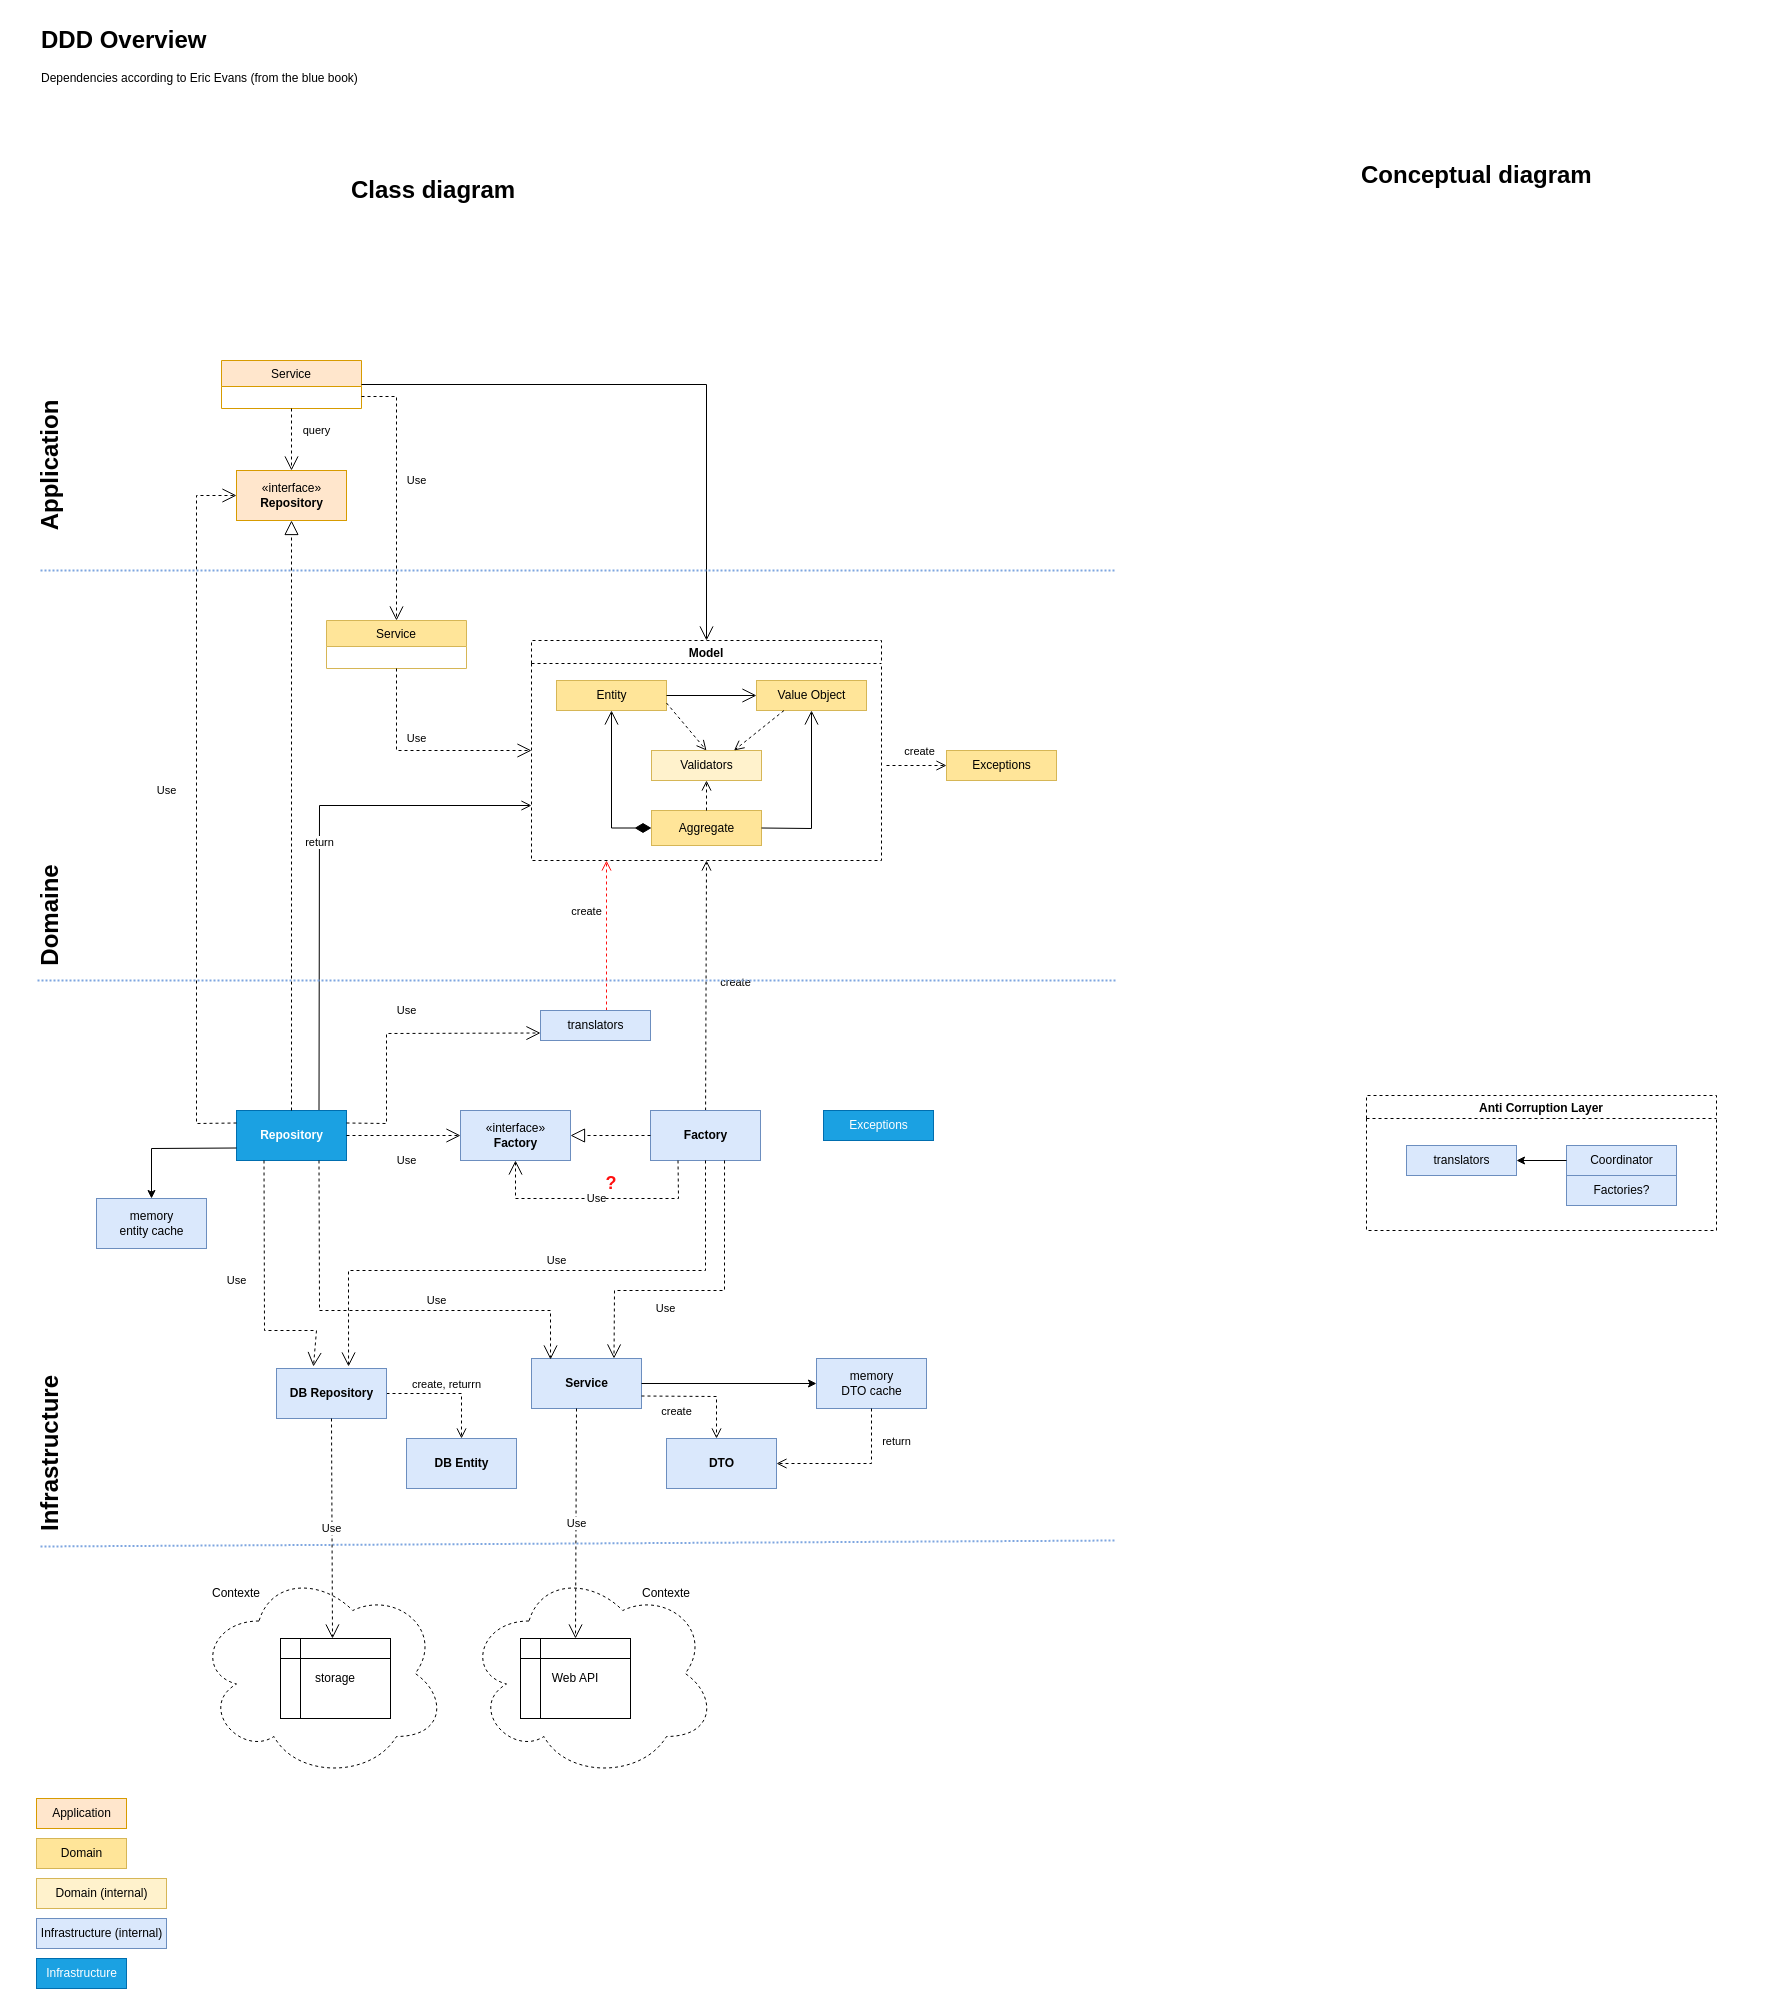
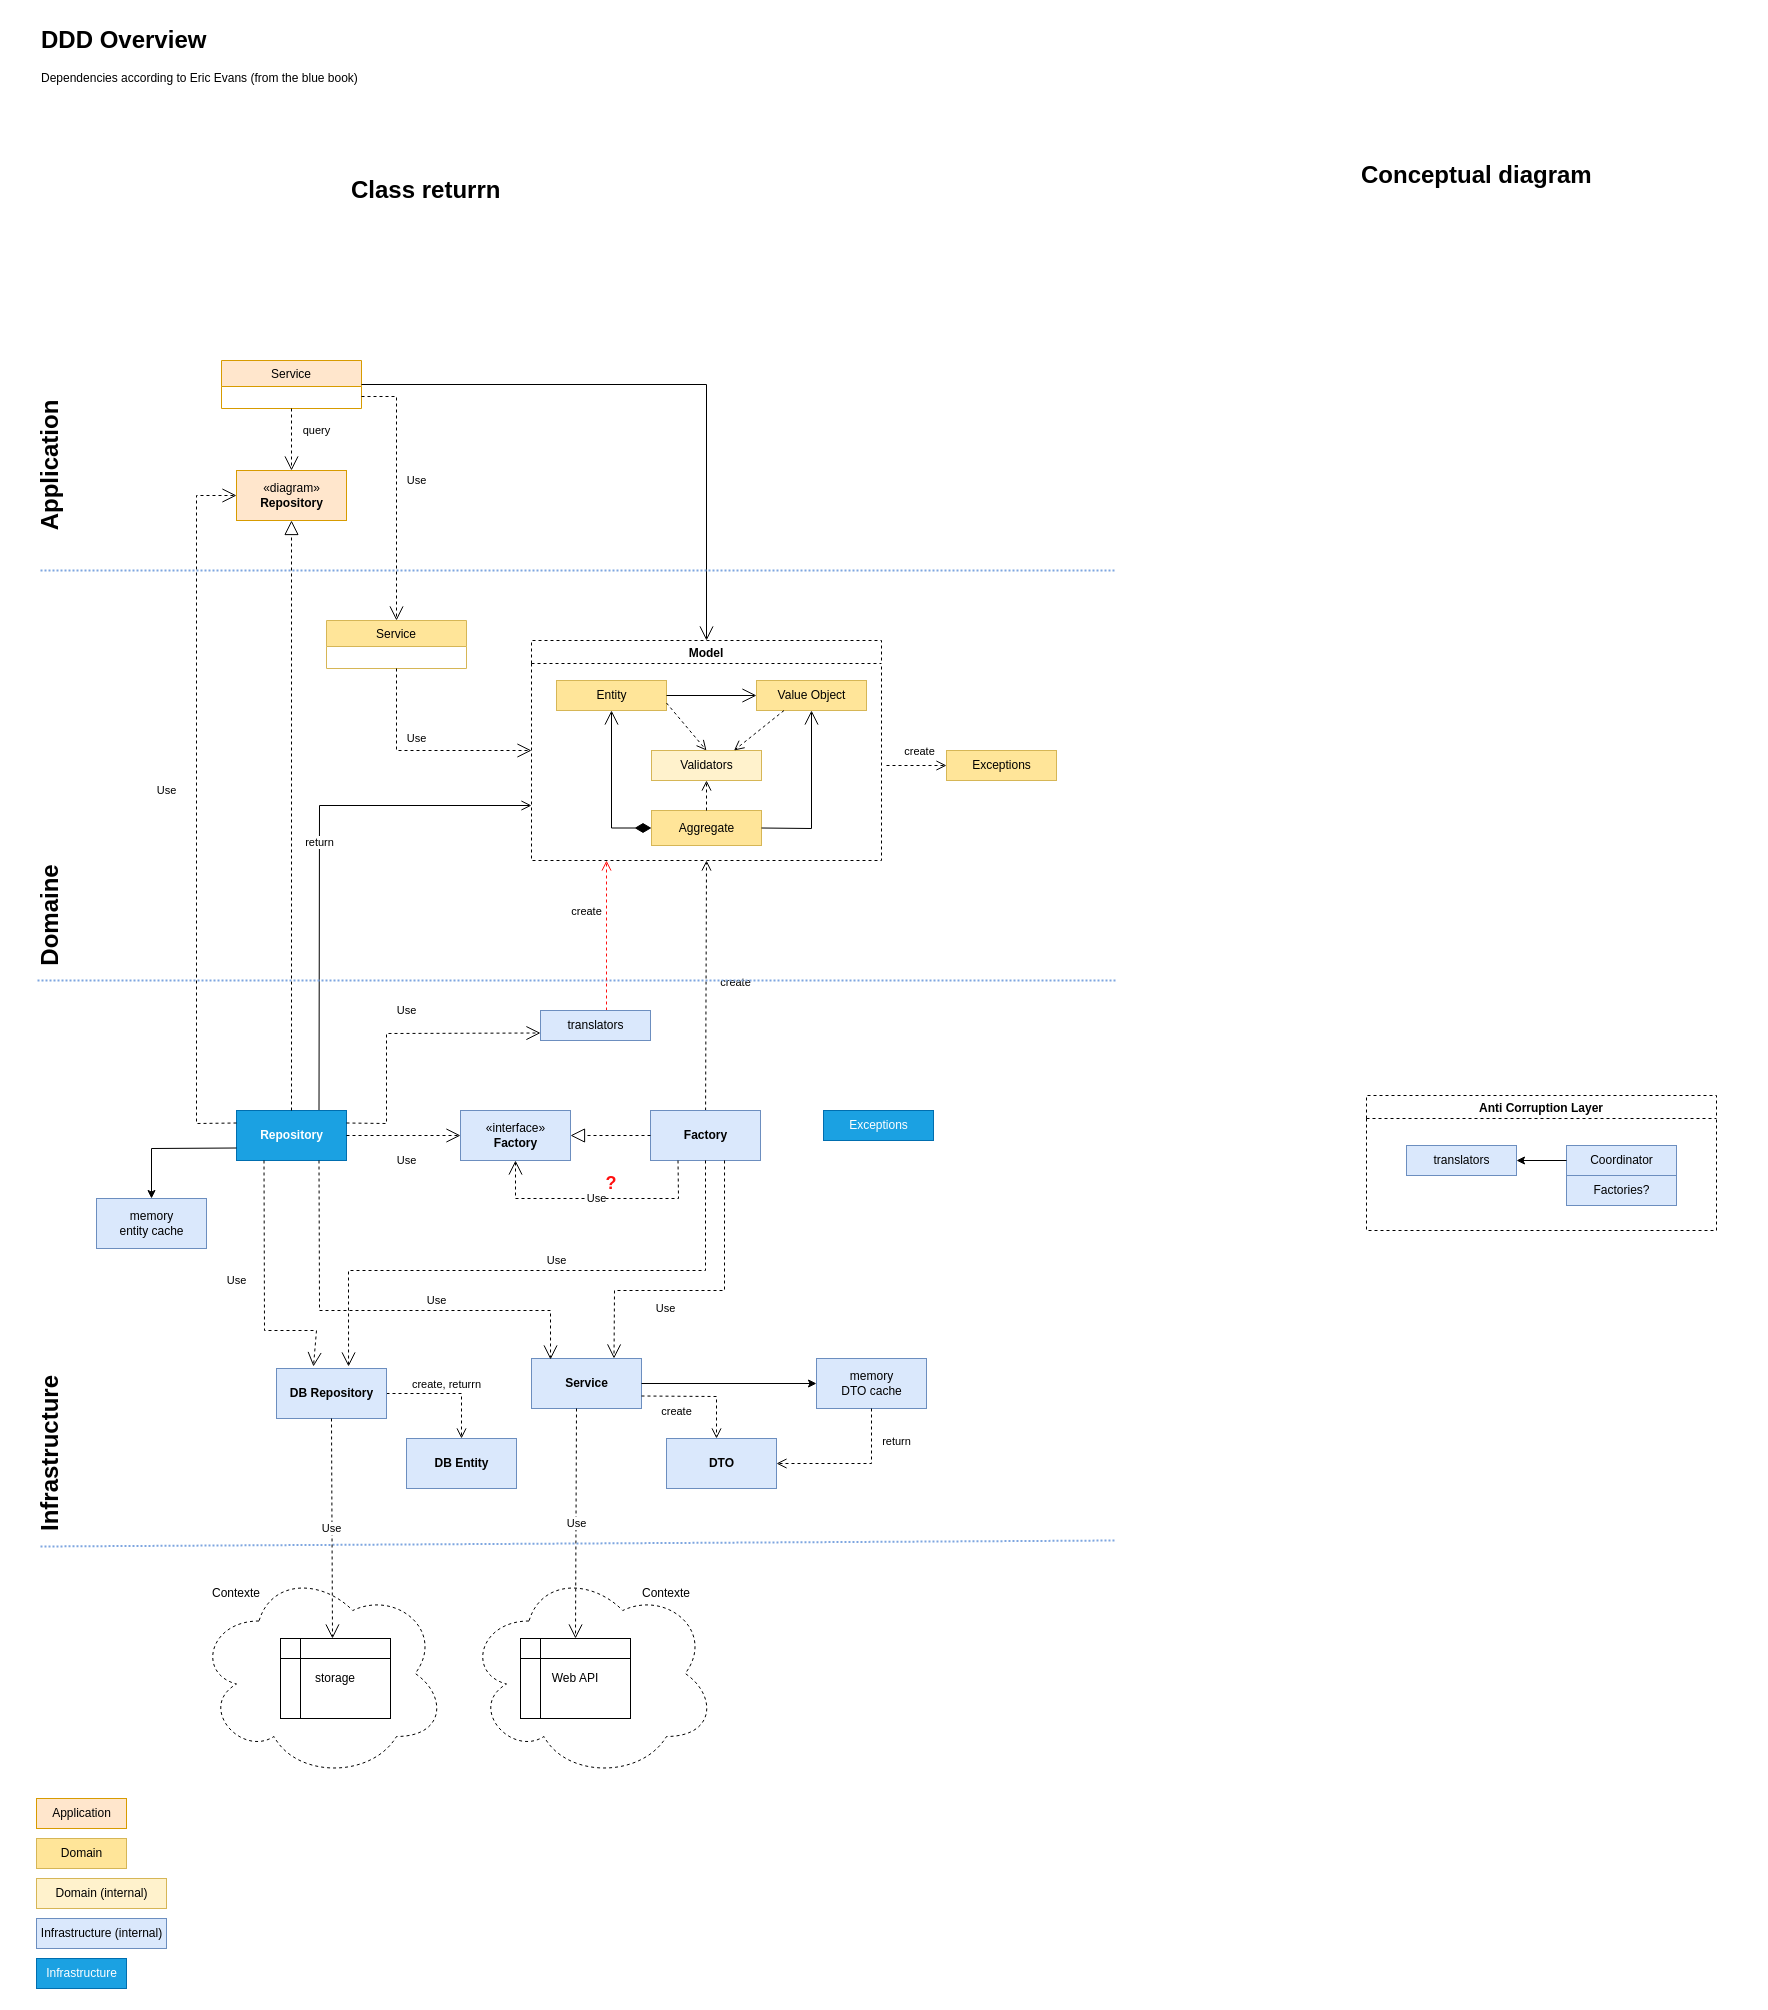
(391, 168) -> (392, 168)
(292, 496) -> (292, 496)
